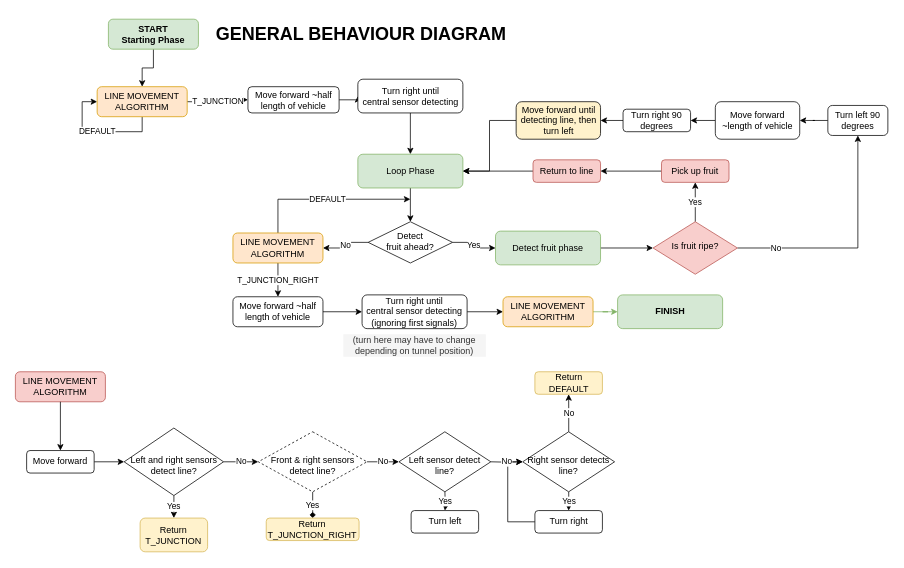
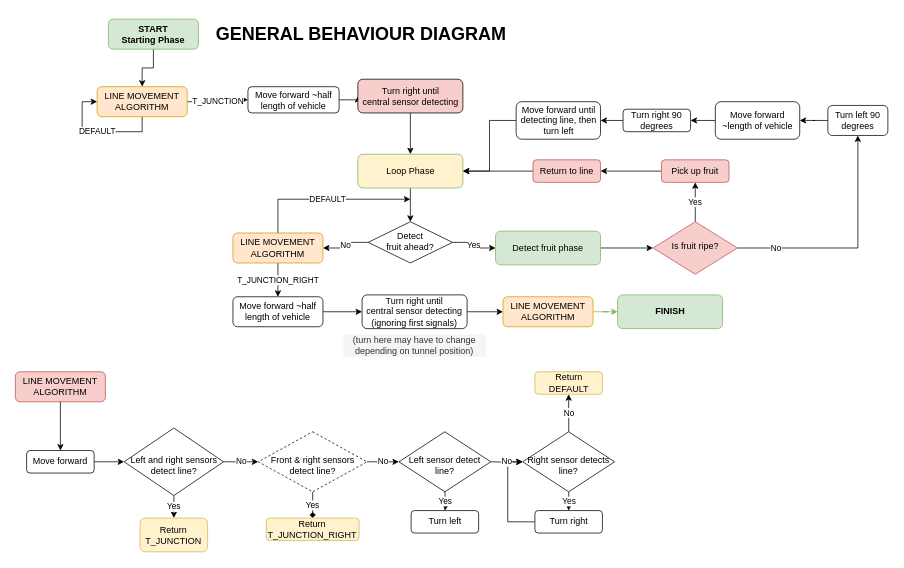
(410, 96) -> (410, 96)
(558, 120) -> (558, 120)
(410, 171) -> (410, 171)
